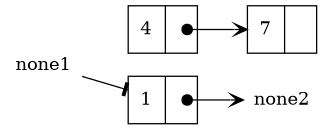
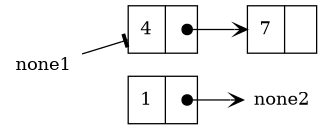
(102, 82) -> (102, 48)
